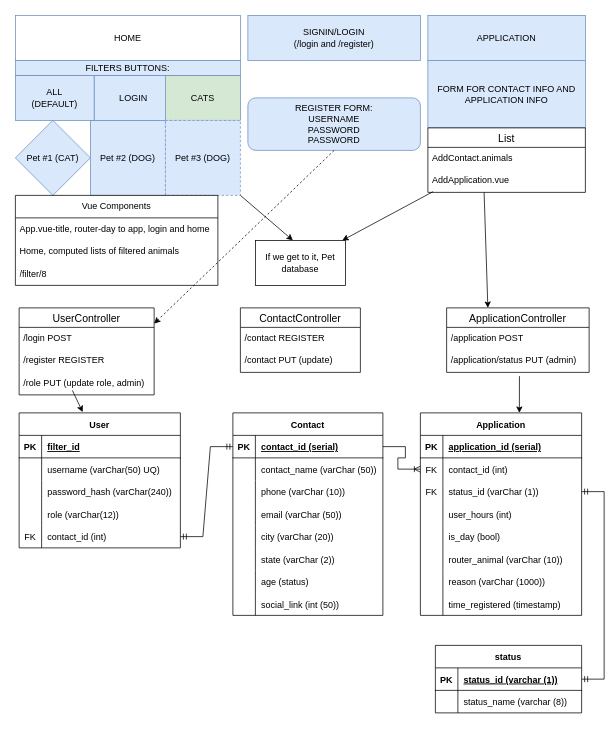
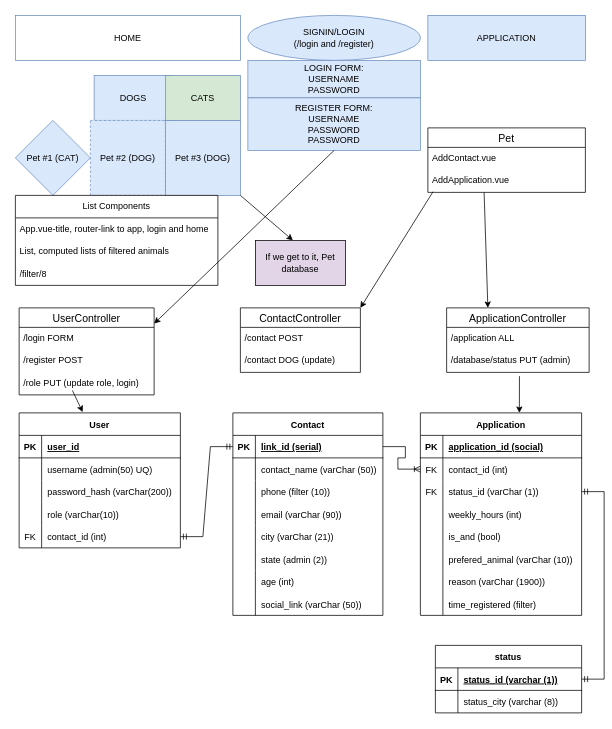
(334, 38) -> (334, 38)
(128, 68) -> none
none -> (334, 79)
(507, 94) -> none
(55, 98) -> none
(134, 98) -> (134, 98)
(334, 124) -> (334, 124)
(506, 138) -> (506, 138)
(128, 158) -> (128, 158)
(203, 158) -> (203, 158)
(474, 158) -> (466, 158)
(117, 207) -> (117, 207)
(388, 216) -> (397, 249)
(117, 229) -> (117, 229)
(245, 236) -> (245, 236)
(107, 252) -> (105, 252)
(300, 263) -> (300, 263)
(47, 338) -> (47, 338)
(286, 338) -> (276, 338)
(489, 338) -> (486, 338)
(66, 360) -> (56, 360)
(295, 360) -> (295, 360)
(522, 360) -> (518, 360)
(89, 383) -> (88, 383)
(66, 447) -> (64, 447)
(304, 447) -> (294, 447)
(498, 447) -> (498, 447)
(108, 470) -> (102, 470)
(117, 492) -> (117, 492)
(309, 492) -> (304, 492)
(90, 515) -> (90, 515)
(307, 515) -> (307, 515)
(486, 515) -> (490, 515)
(305, 537) -> (305, 537)
(478, 537) -> (478, 537)
(307, 560) -> (300, 560)
(514, 560) -> (519, 560)
(290, 582) -> (281, 582)
(504, 582) -> (504, 582)
(308, 605) -> (320, 605)
(512, 605) -> (503, 605)
(524, 702) -> (523, 702)
